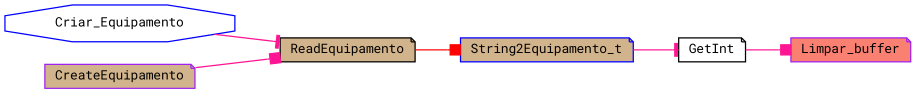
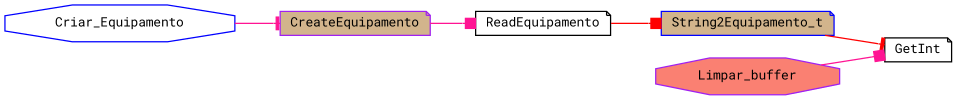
(244, 38) -> (254, 23)
(348, 50) -> (543, 23)
(653, 50) -> (852, 40)
(762, 50) -> (847, 61)
(851, 50) -> (748, 76)
